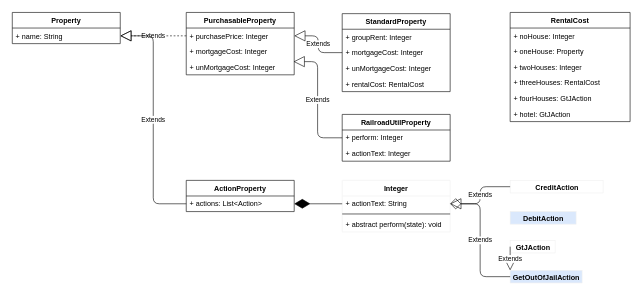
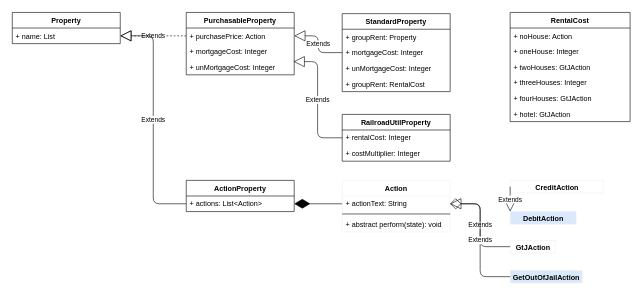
(40, 36) -> (36, 36)
(234, 36) -> (231, 36)
(547, 36) -> (544, 36)
(383, 37) -> (385, 37)
(551, 52) -> (549, 52)
(551, 67) -> (554, 67)
(560, 83) -> (555, 83)
(389, 84) -> (388, 84)
(379, 138) -> (384, 138)
(384, 154) -> (389, 154)
(488, 187) -> (510, 195)
(396, 188) -> (396, 188)
(510, 256) -> (496, 247)
